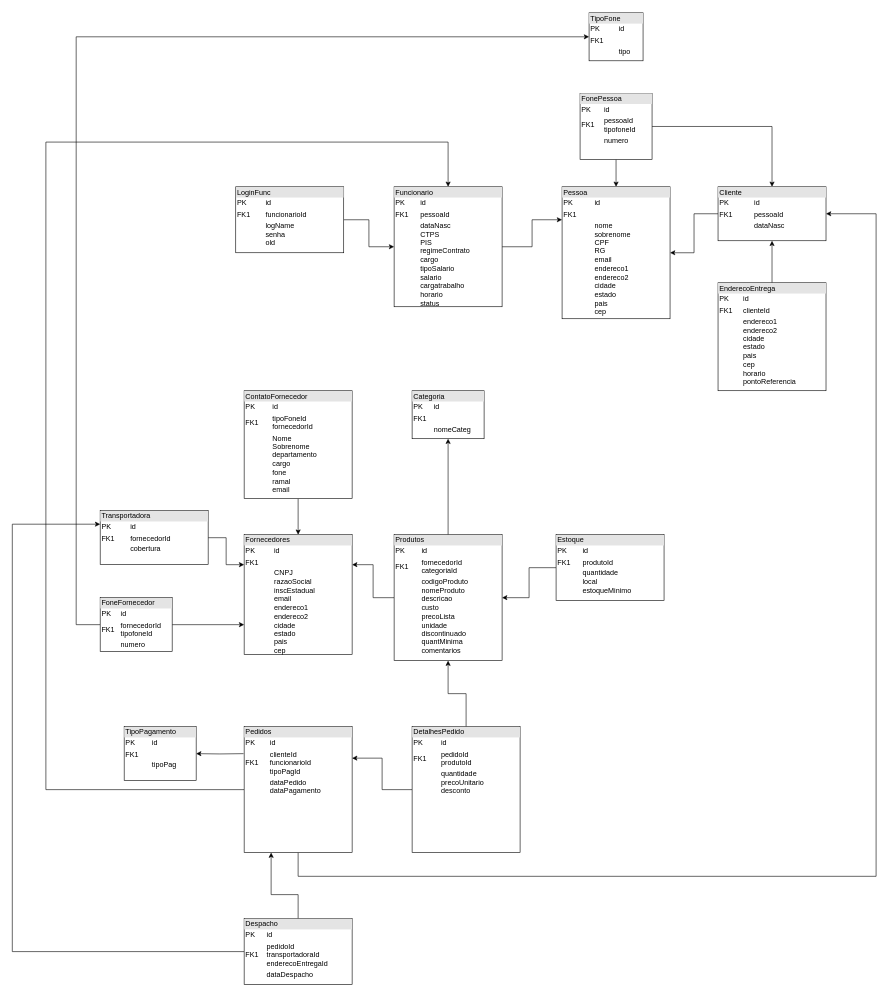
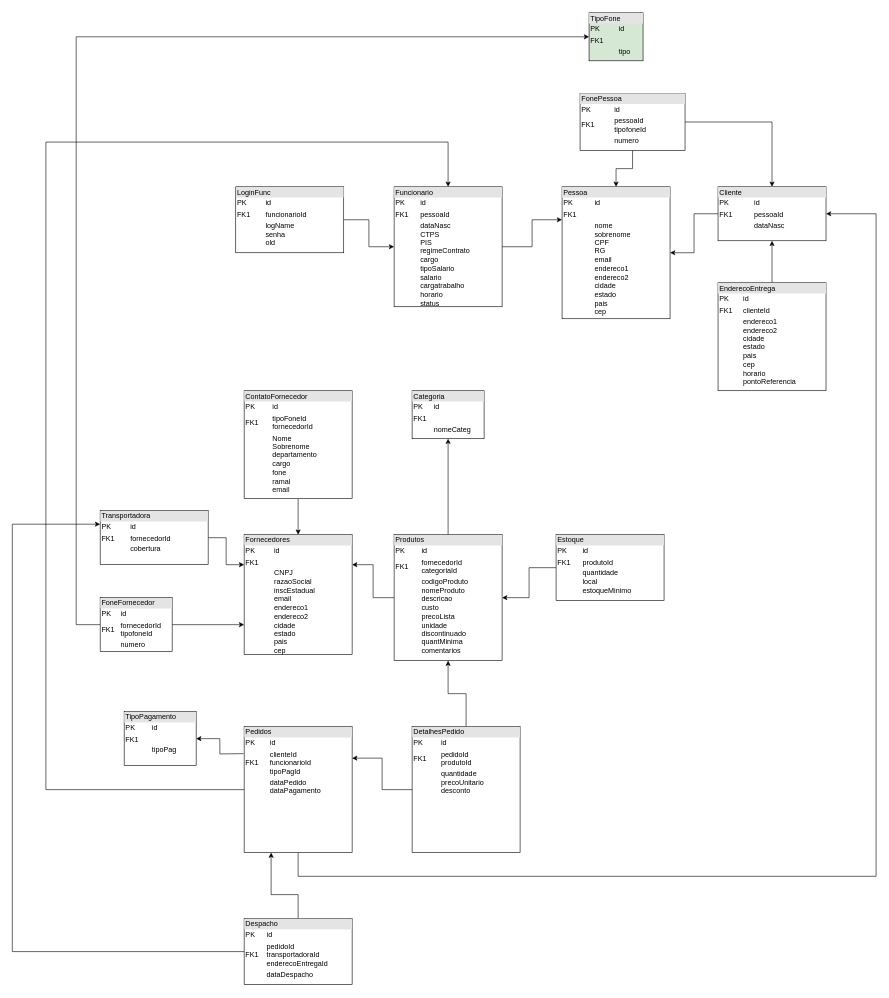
(616, 37) -> (616, 37)
(616, 126) -> (633, 122)
(160, 754) -> (160, 739)
